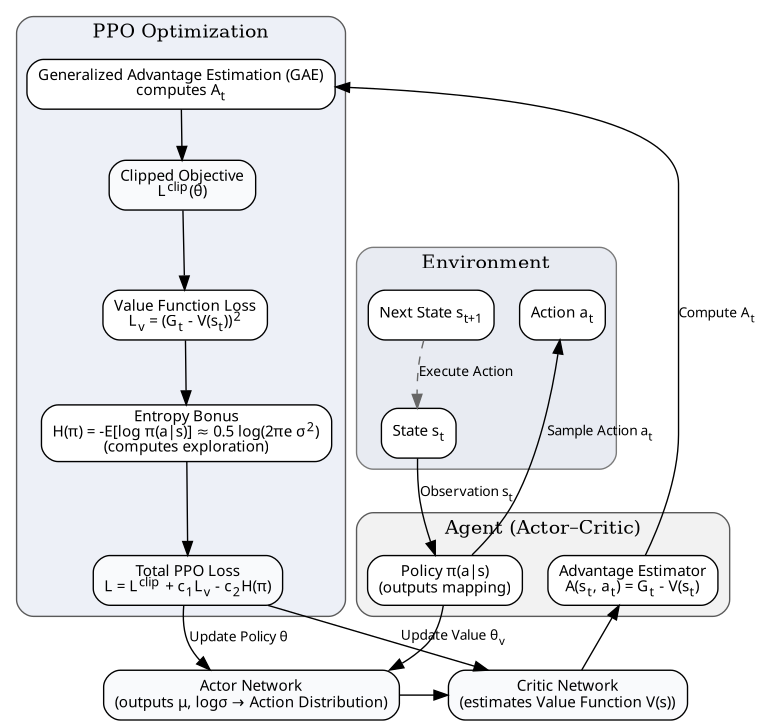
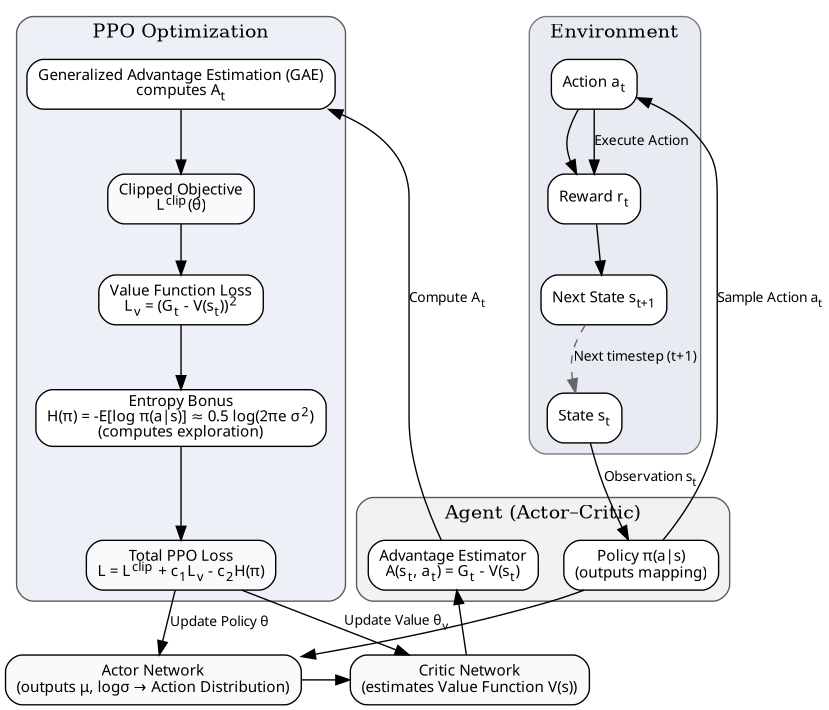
none -> (594, 199)
(466, 372) -> (636, 357)
